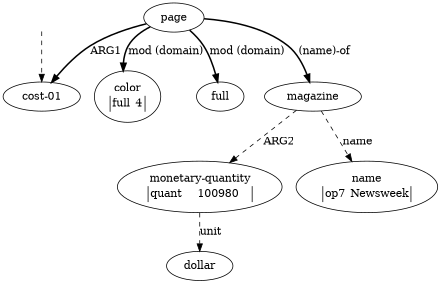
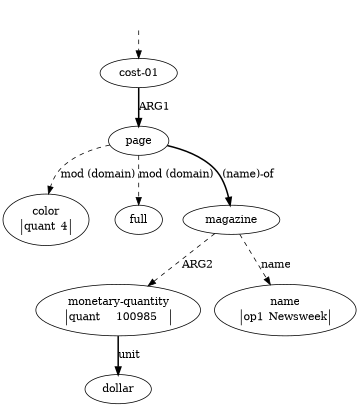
(132, 41) -> (74, 158)
(97, 42) -> (139, 103)
(206, 50) -> (139, 176)
(121, 103) -> (40, 227)
(218, 194) -> (137, 317)
(335, 194) -> (254, 317)
(200, 228) -> (118, 351)
